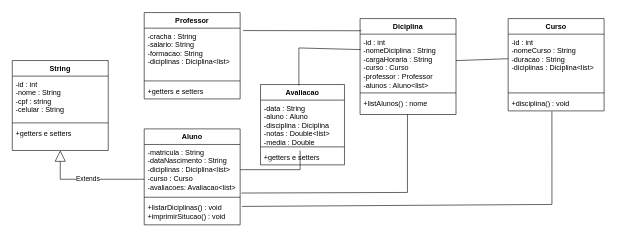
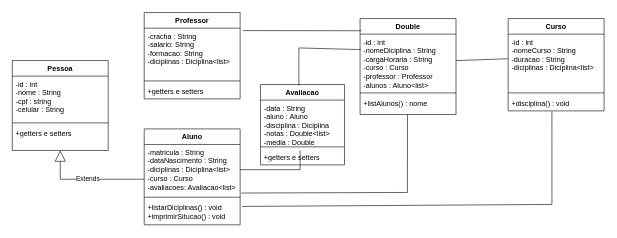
(408, 27) -> (408, 27)
(60, 69) -> (60, 69)
